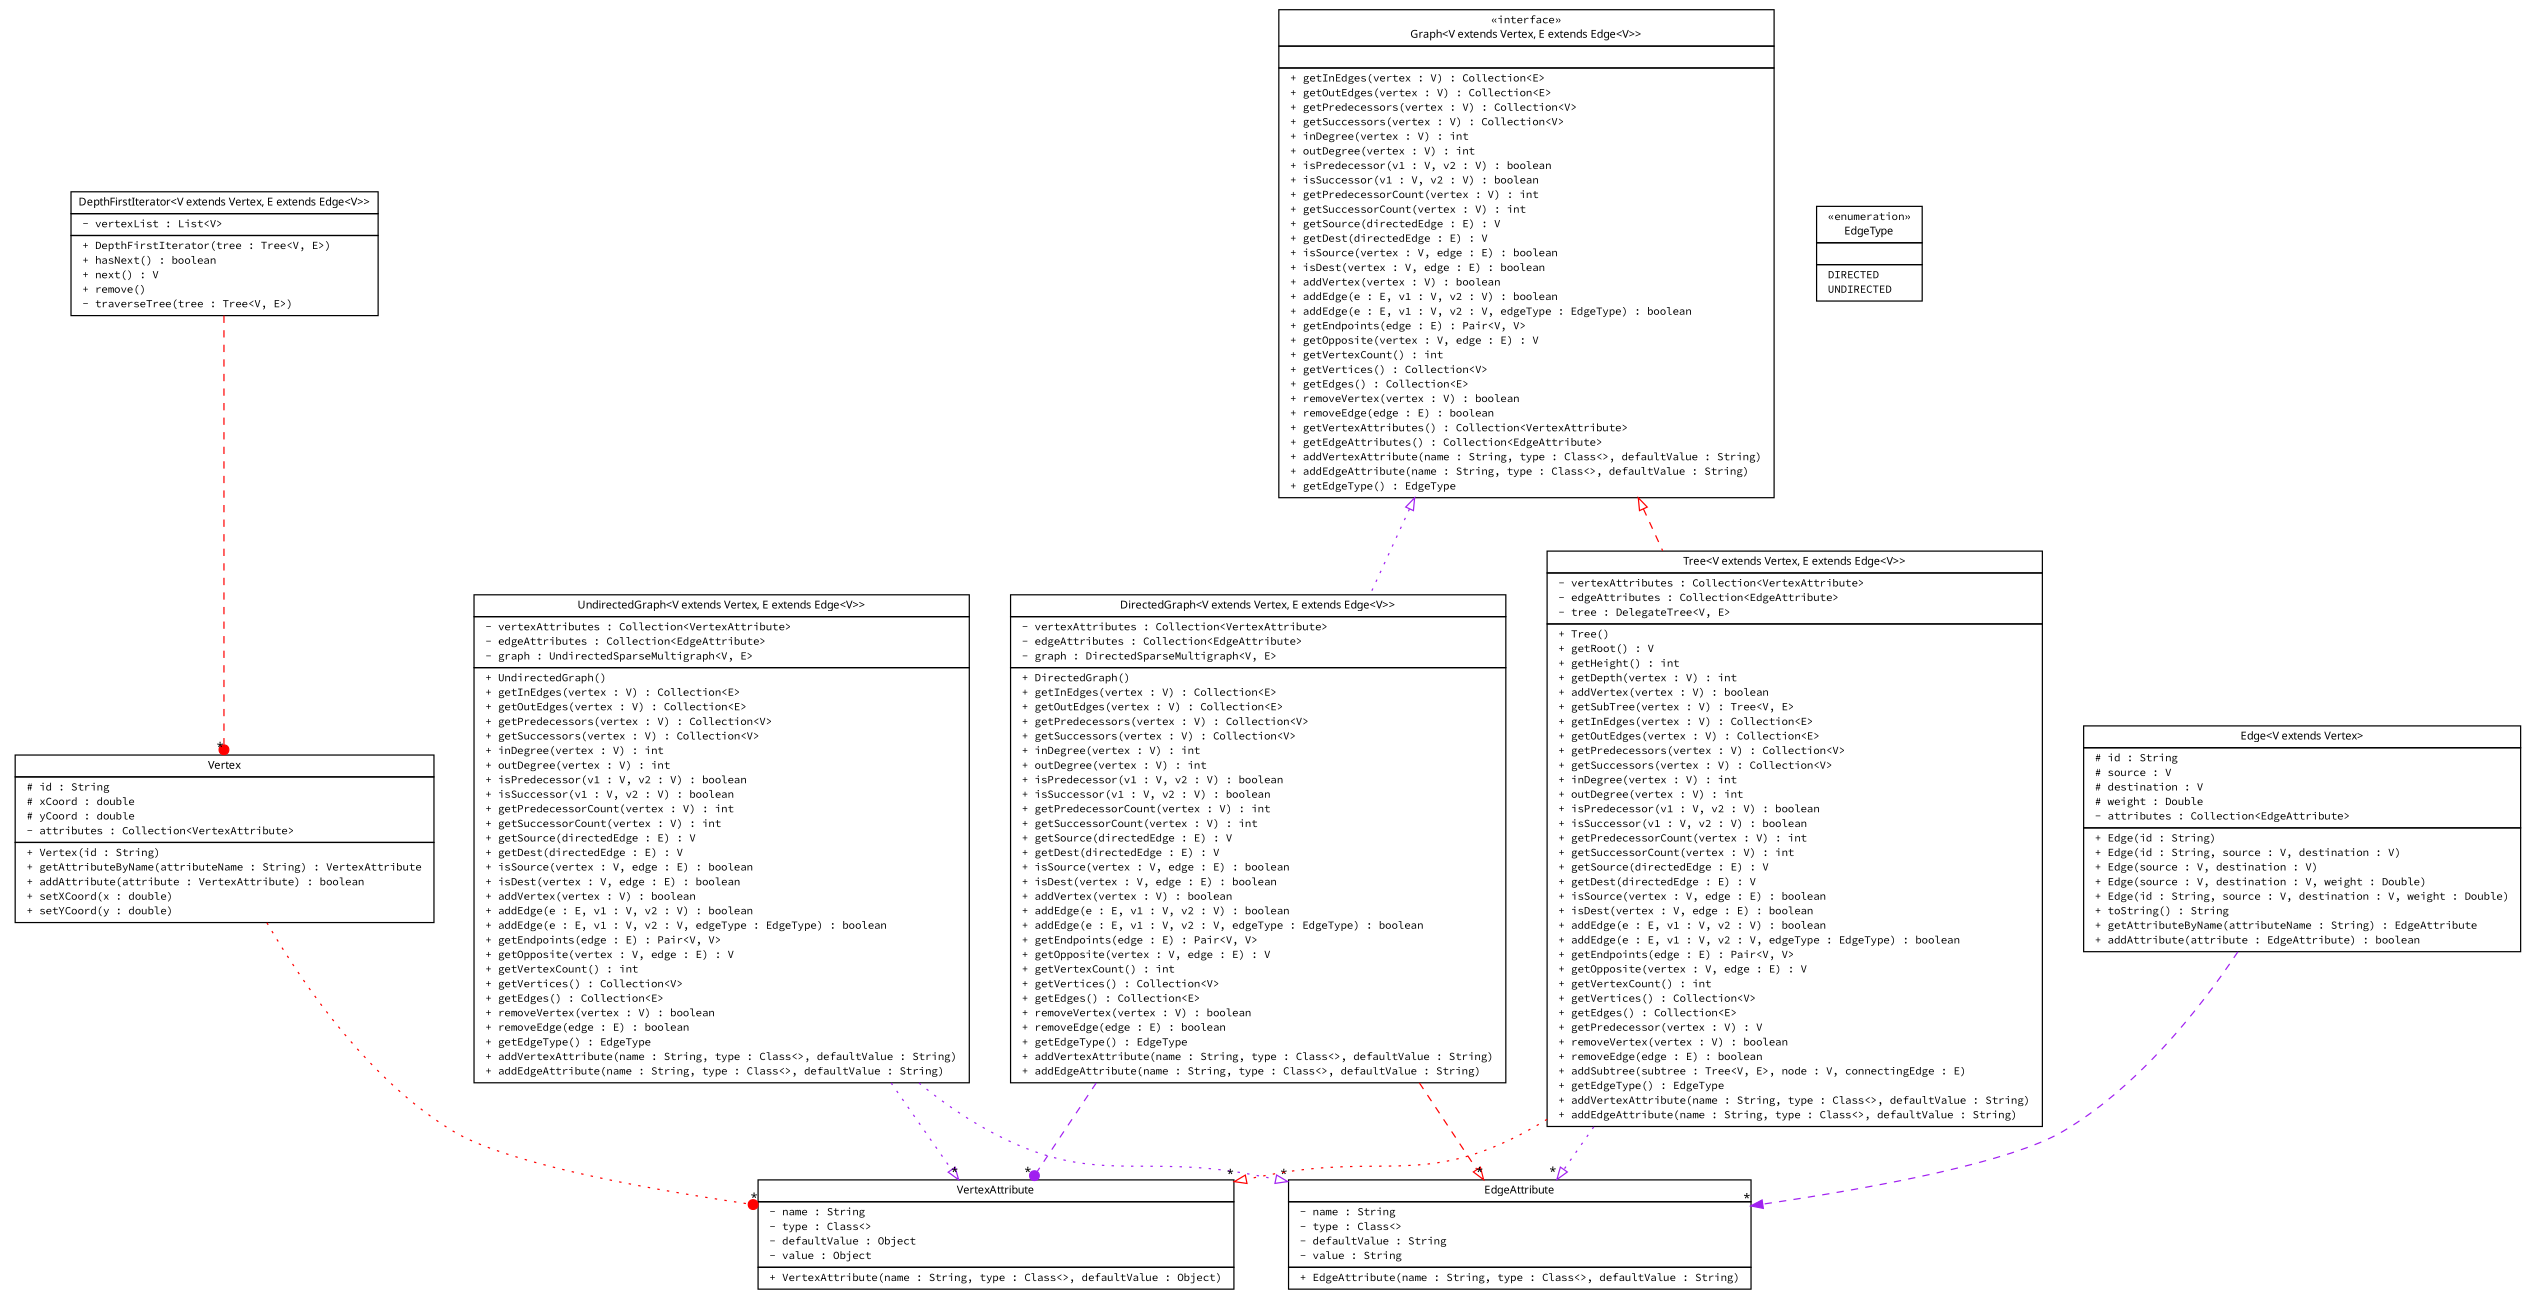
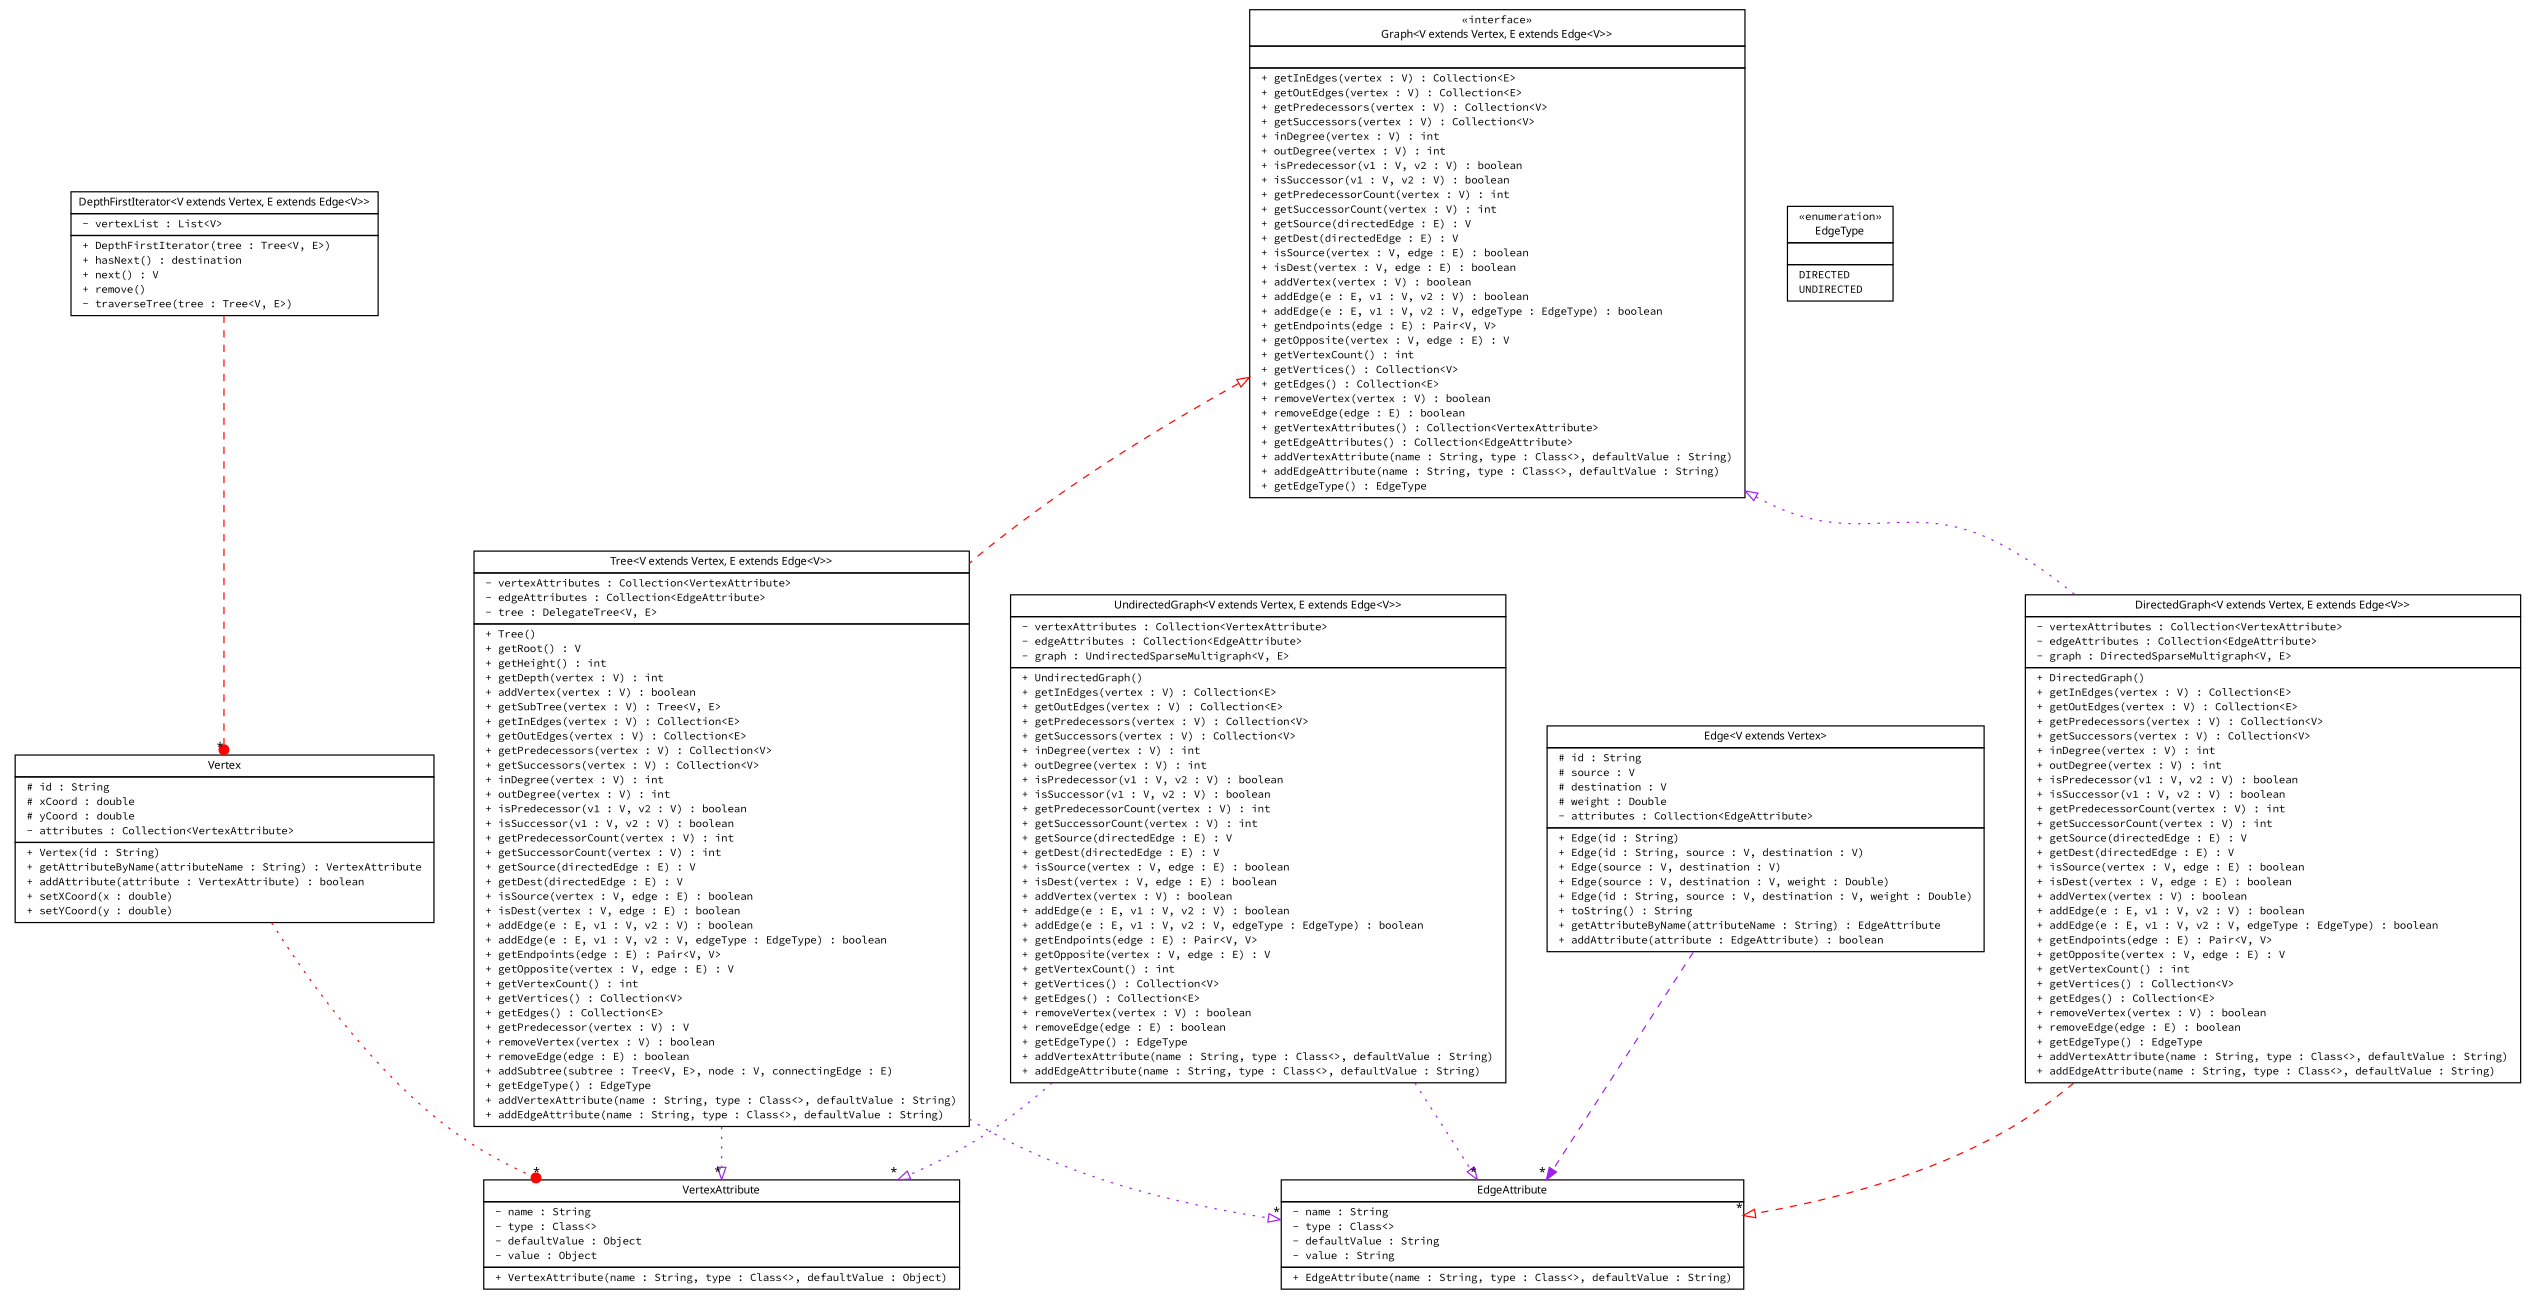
(149, 260) -> (162, 260)
(1067, 1127) -> none
(1401, 1166) -> (722, 1147)
